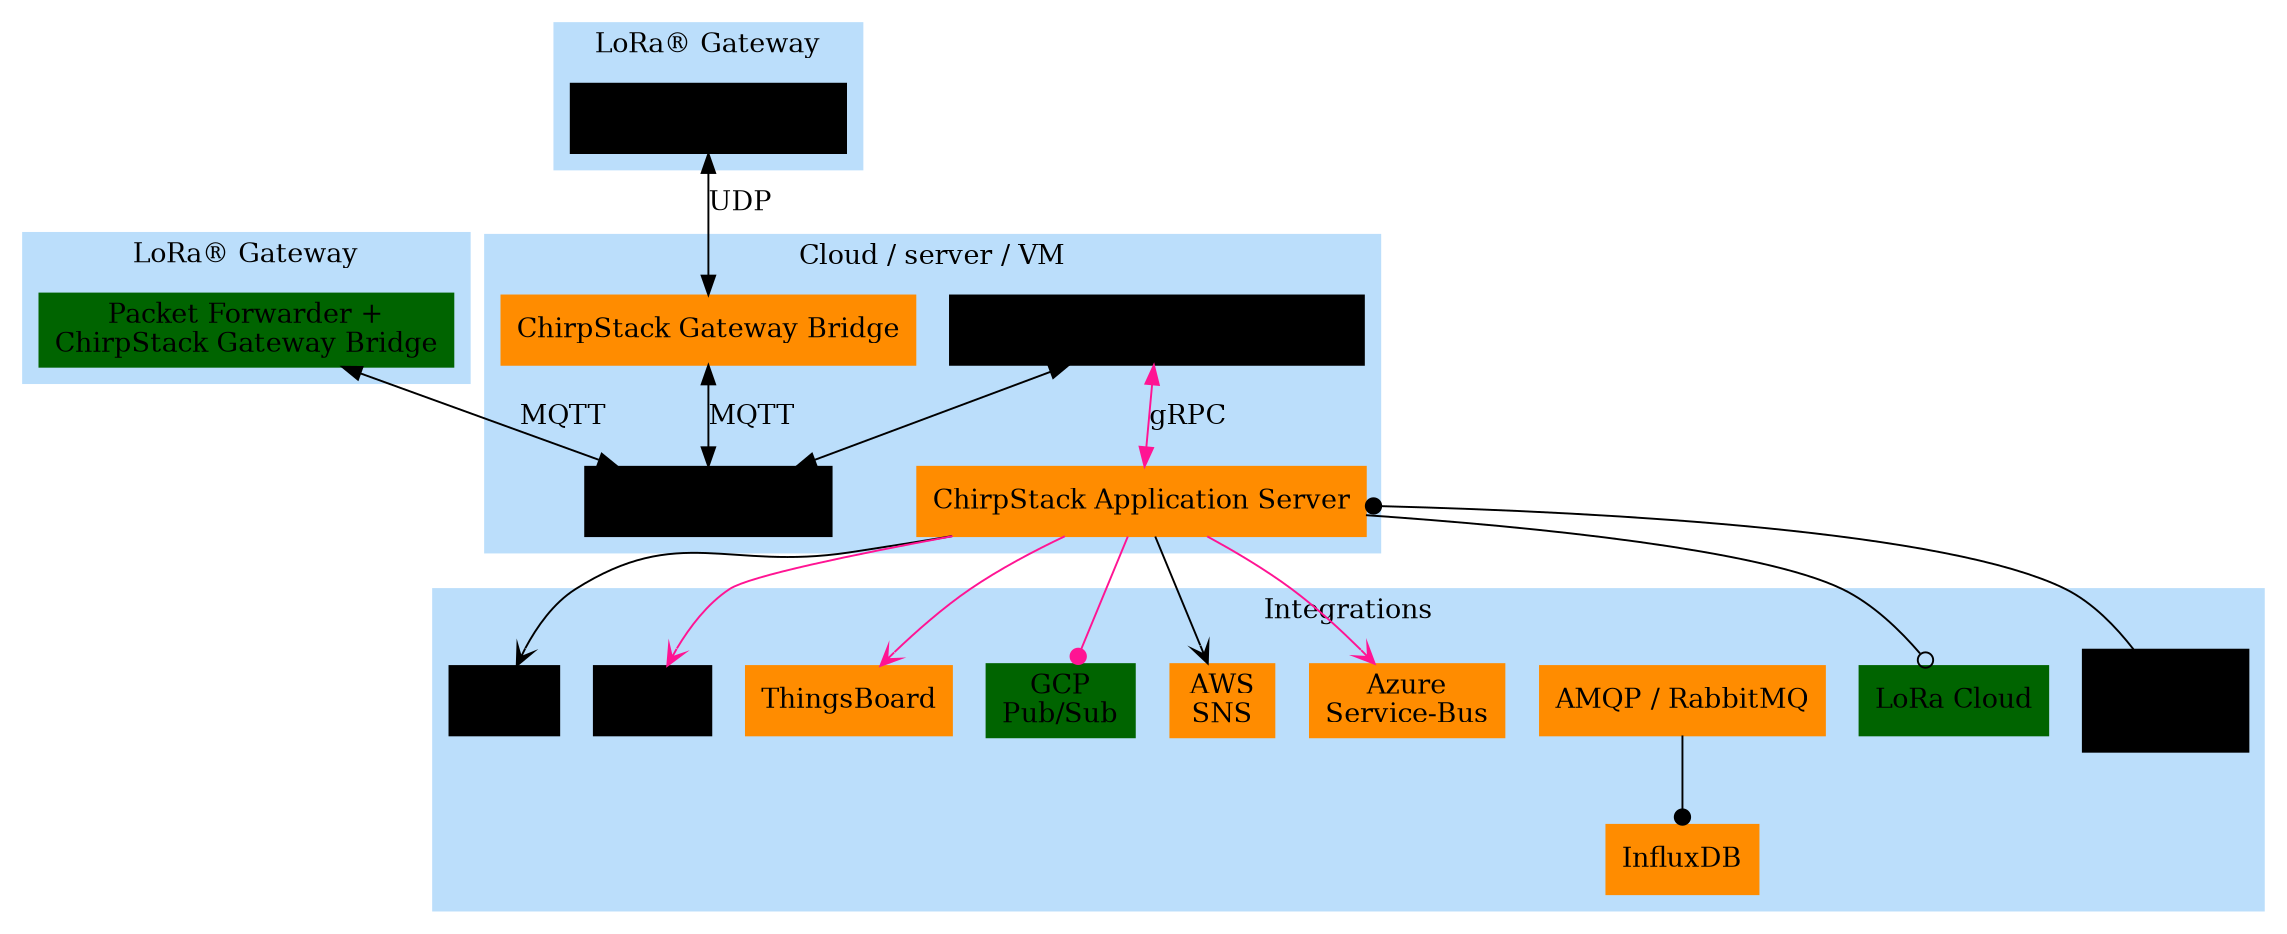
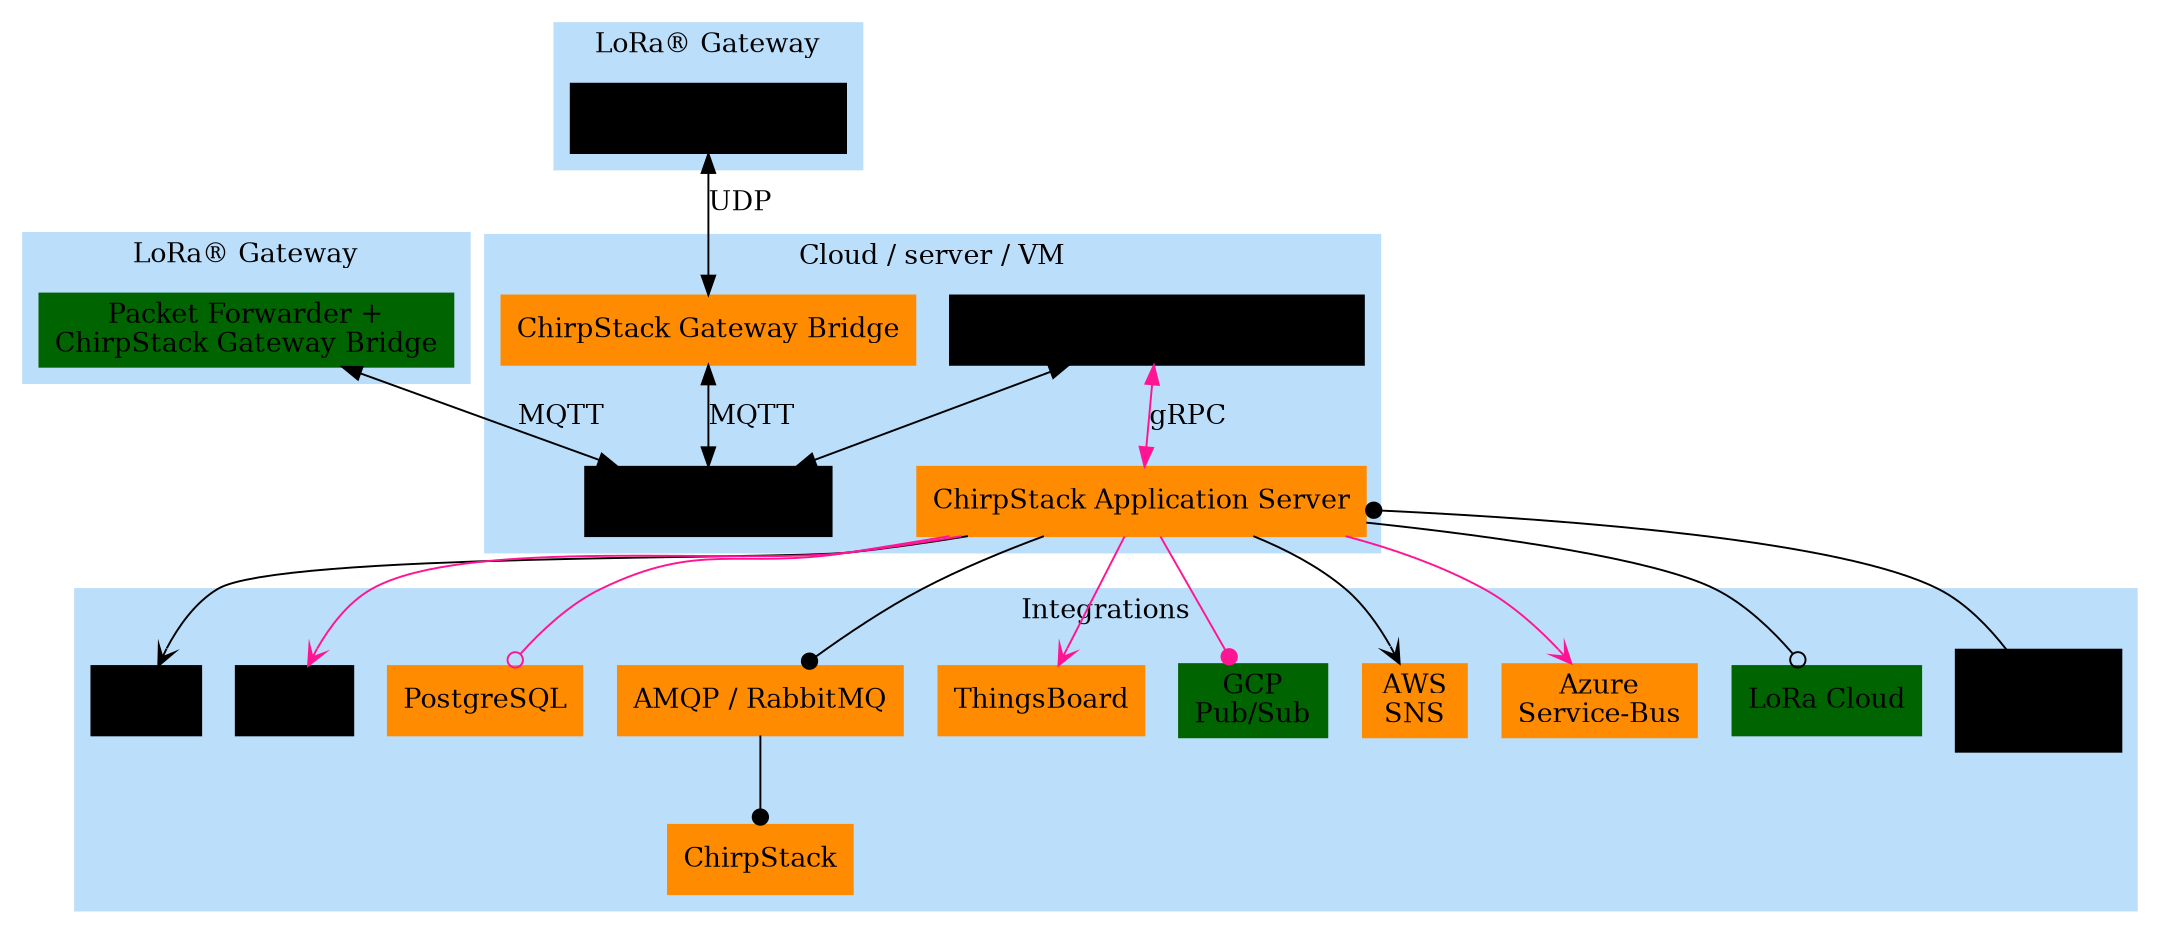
none -> (948, 576)
none -> (485, 701)
(1682, 860) -> (760, 860)
